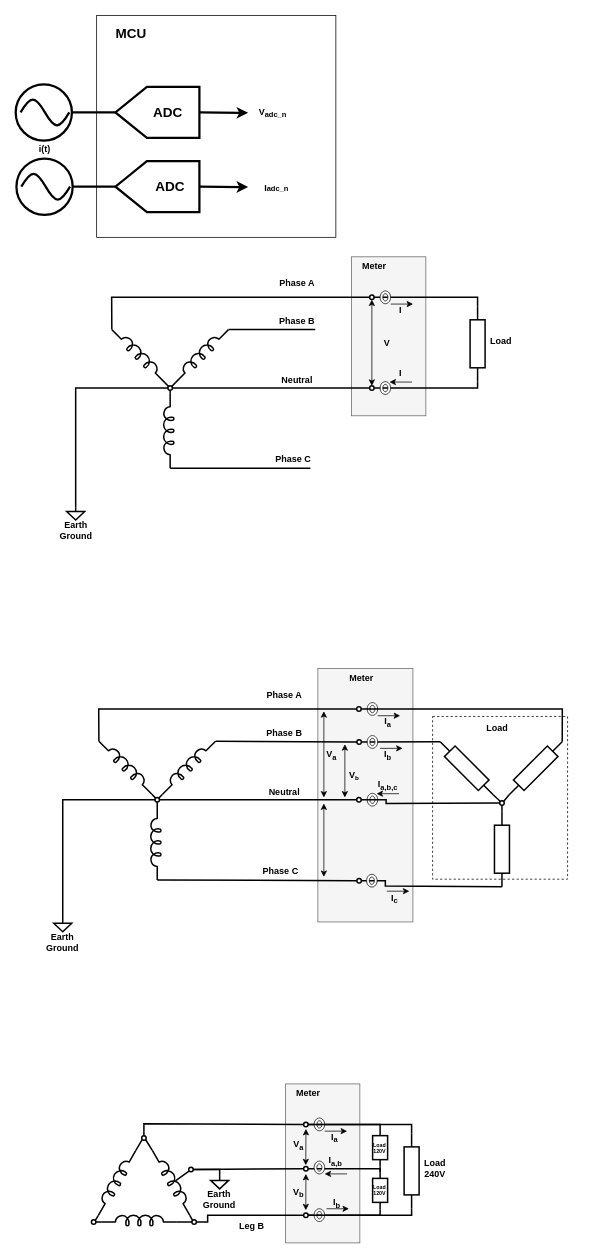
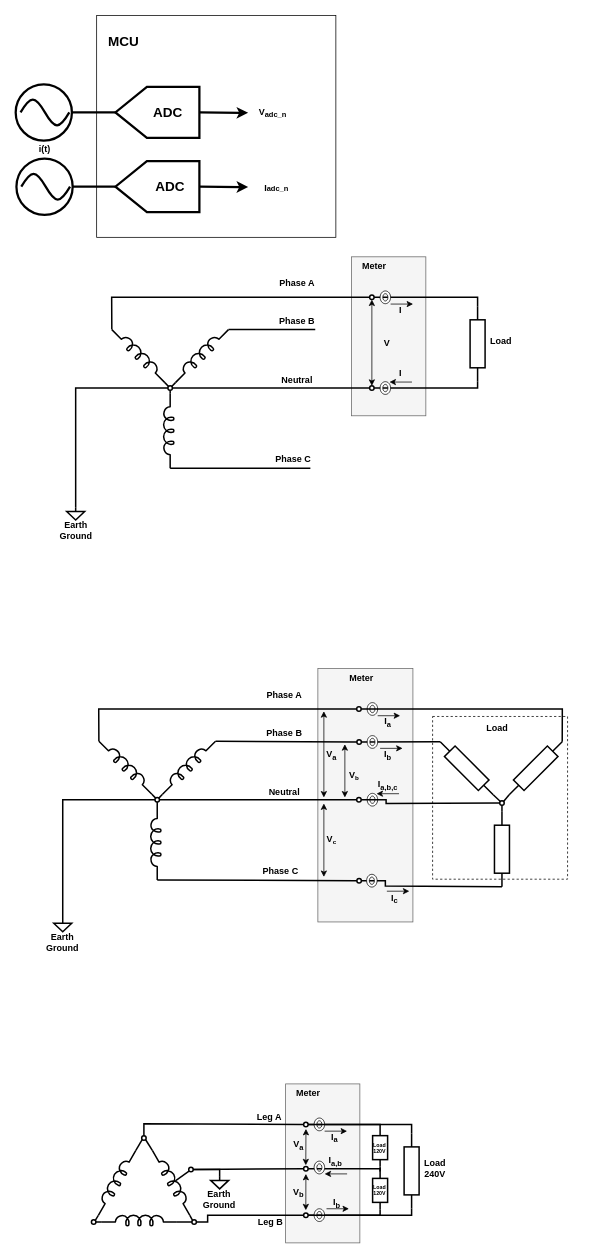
(131, 34) -> (123, 42)
none -> (332, 840)
none -> (269, 1118)
(252, 1227) -> (270, 1223)
